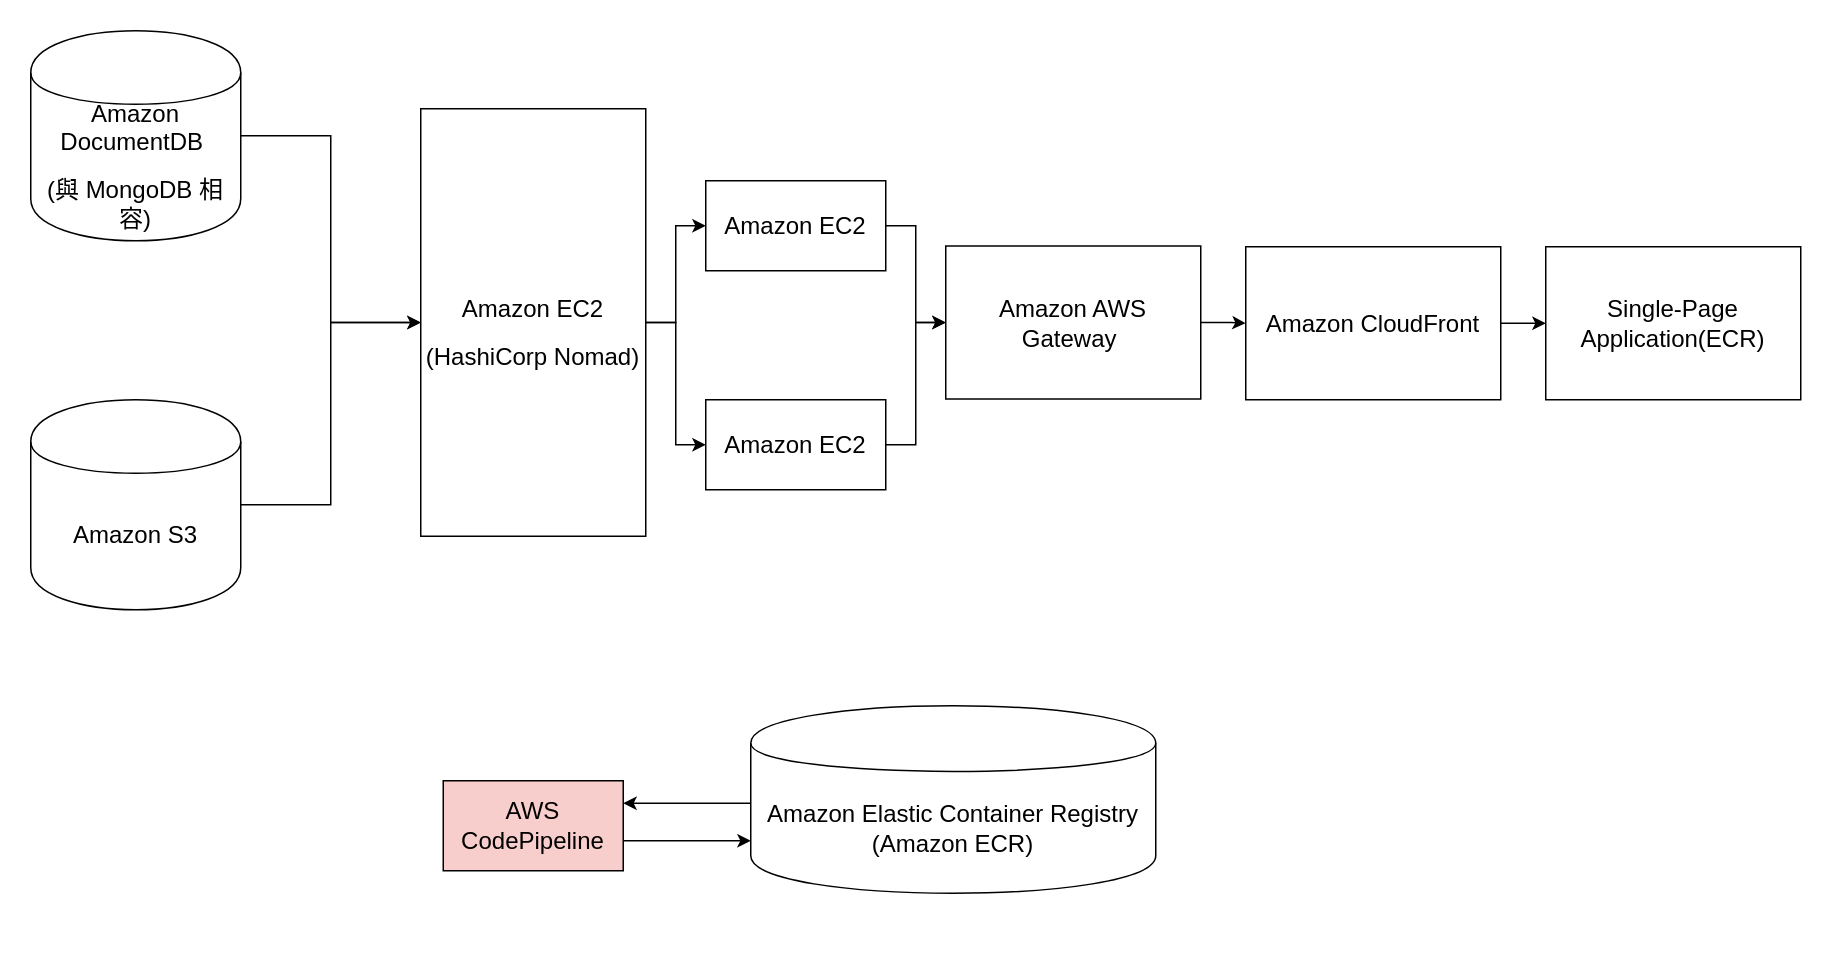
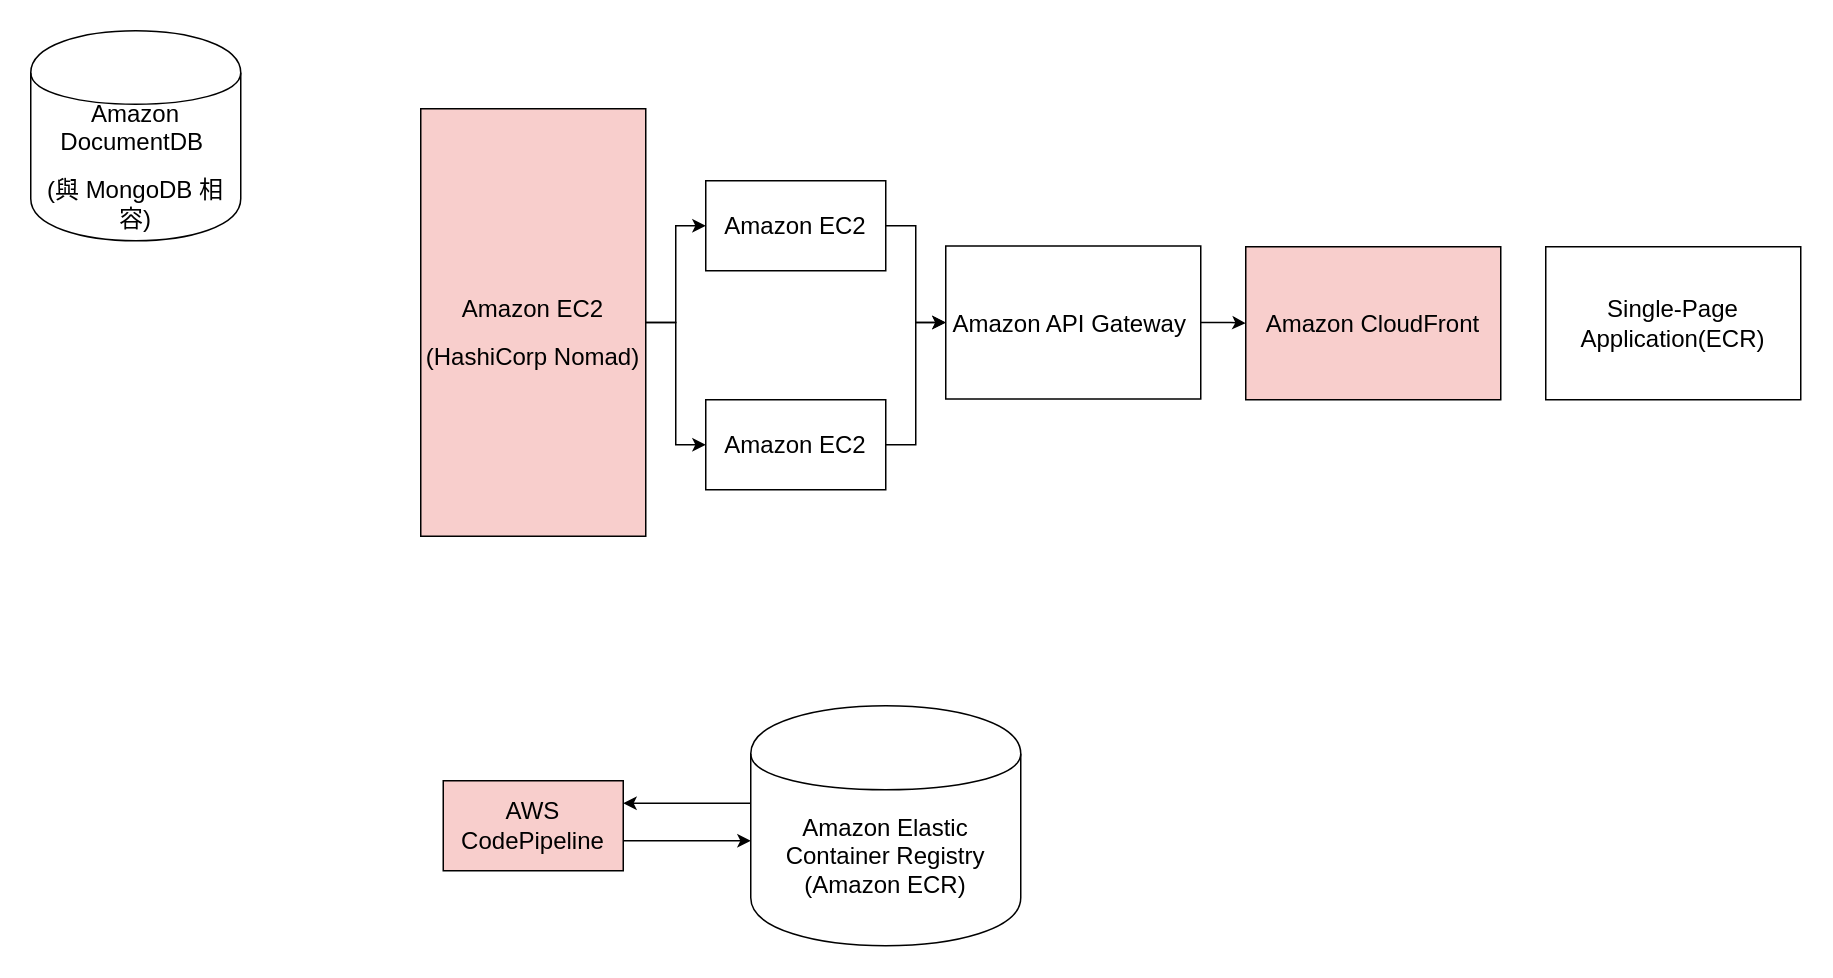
(331, 183) -> none
(533, 323) -> (533, 323)
(1073, 323) -> (1073, 323)
(1373, 323) -> (1373, 323)
(1529, 323) -> none
(331, 460) -> none
(136, 505) -> none
(953, 800) -> (886, 826)
